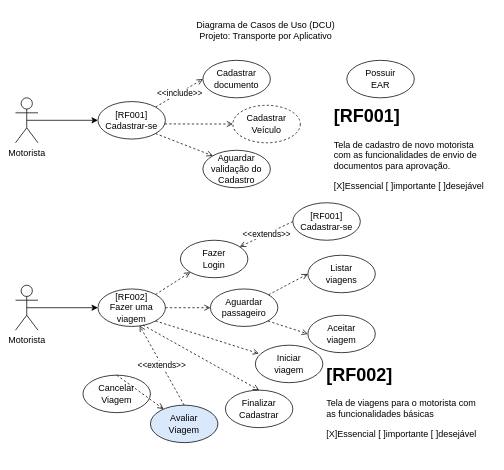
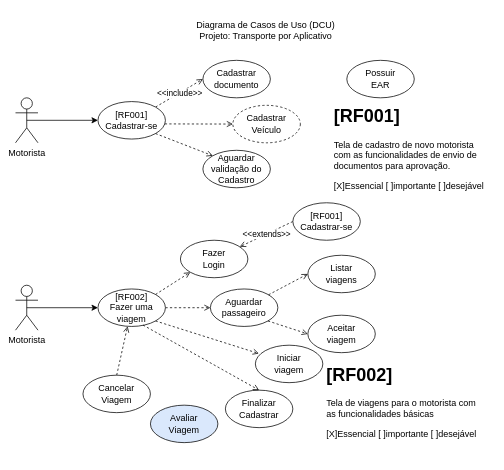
(162, 367) -> none
(139, 392) -> (122, 352)
